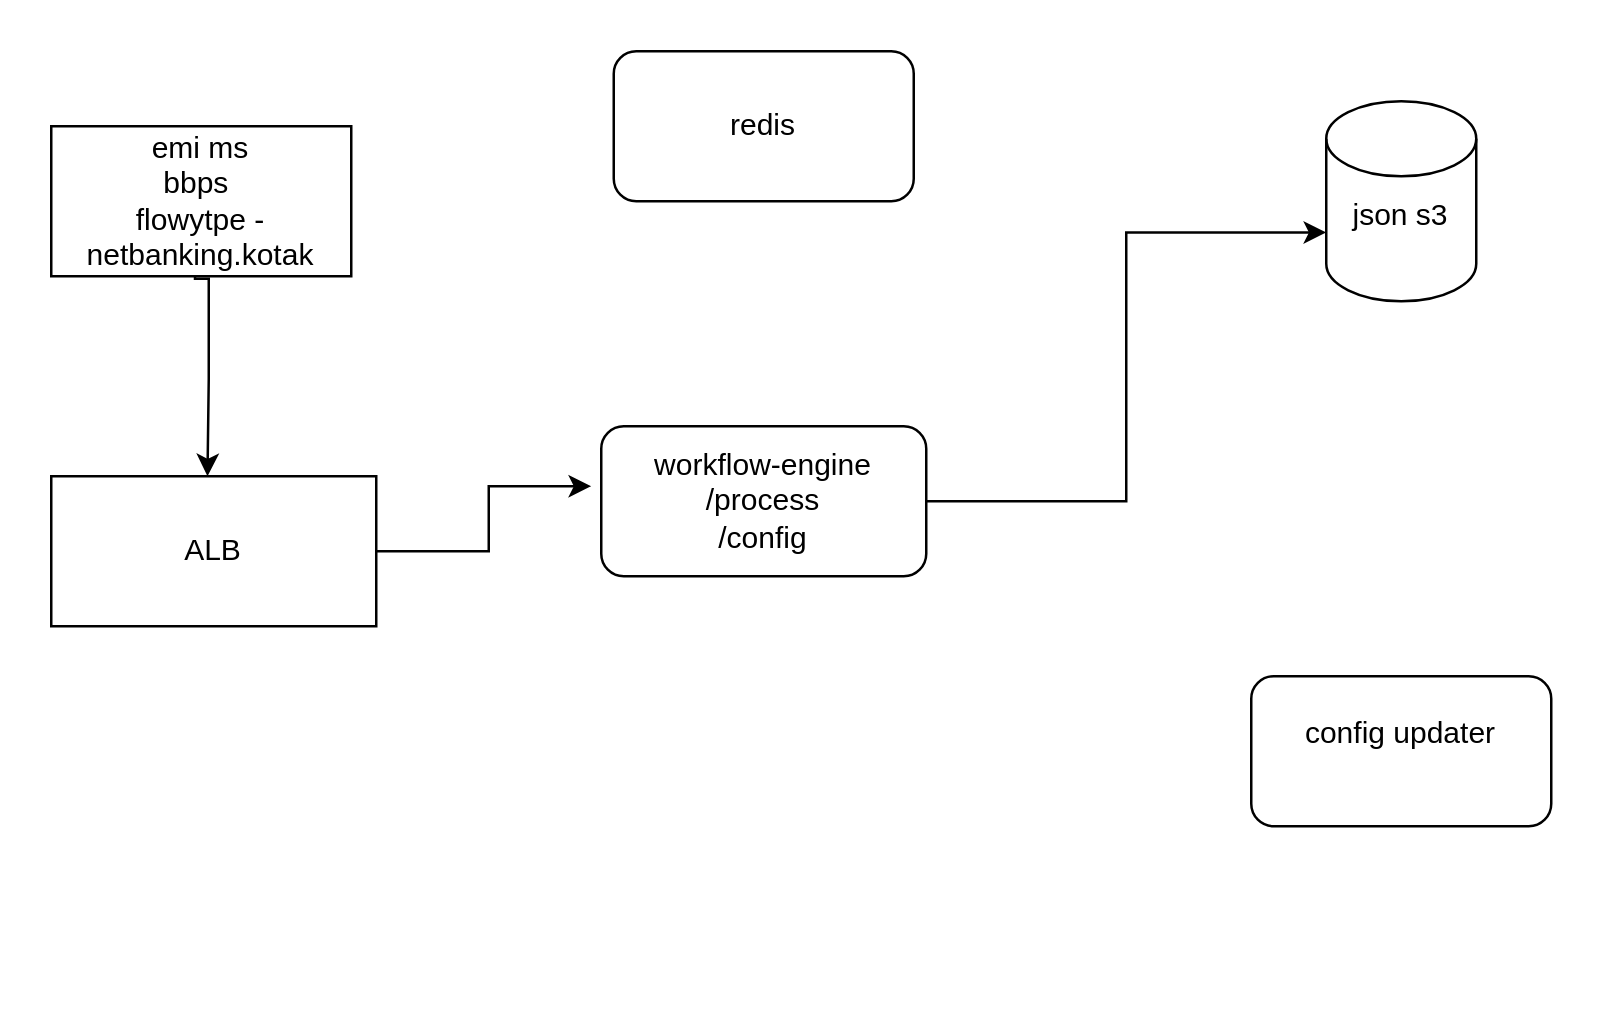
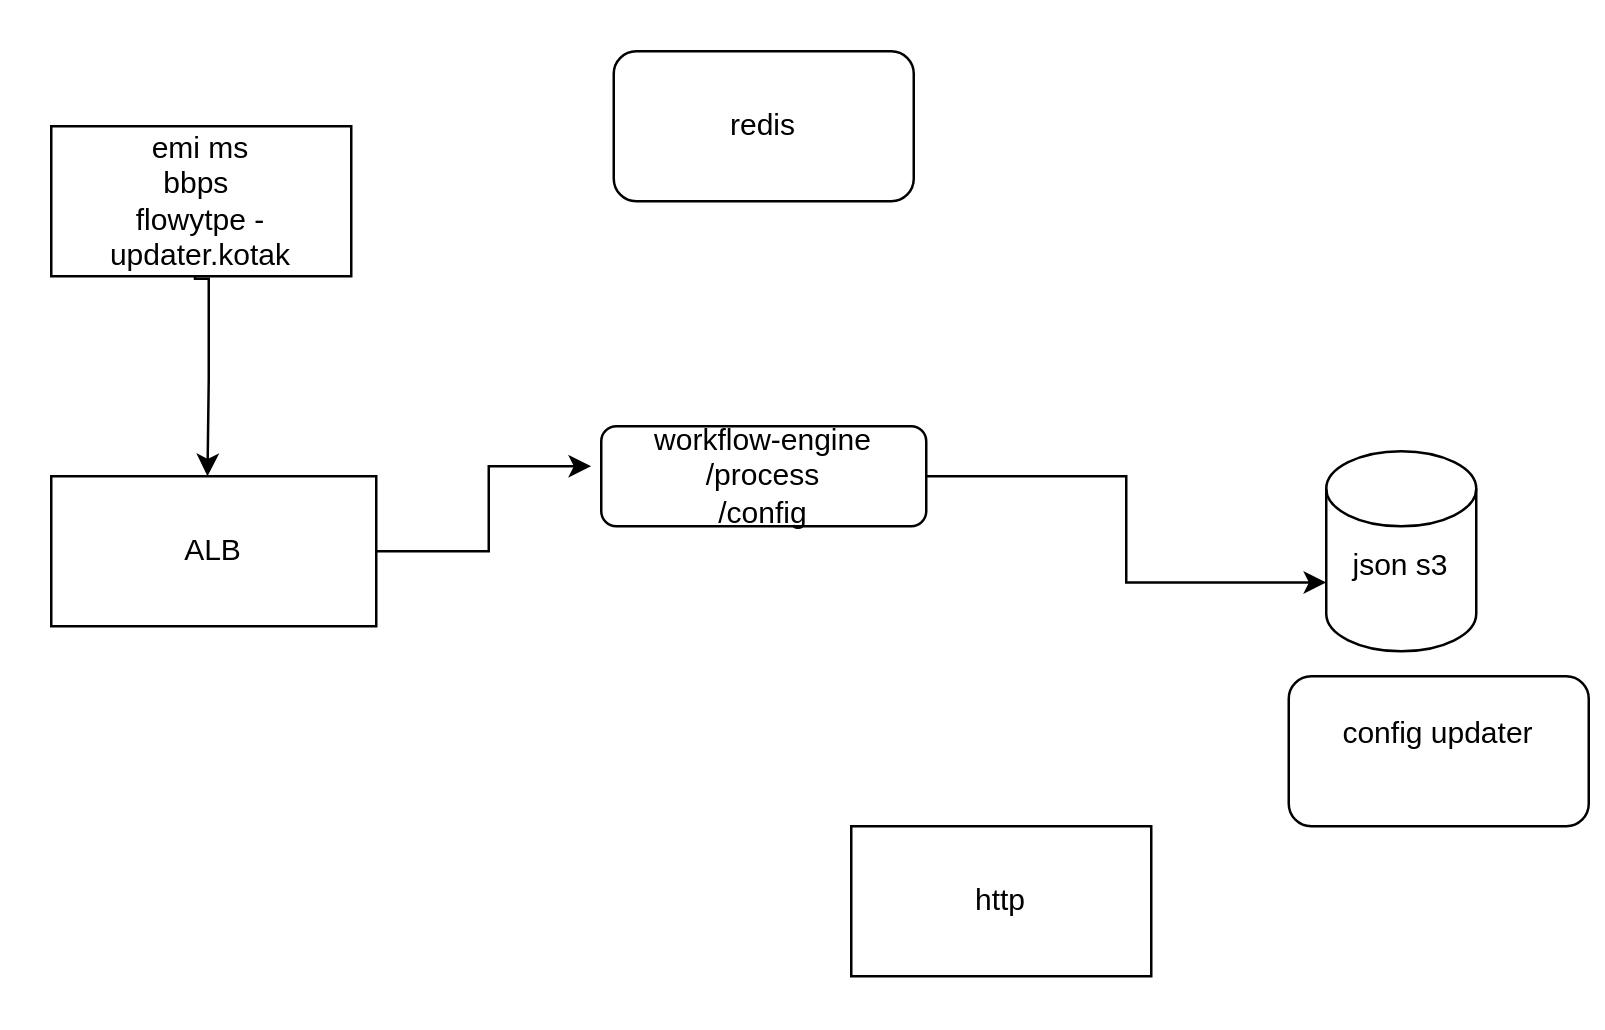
(201, 201) -> (201, 201)
(1401, 201) -> (1401, 551)
(764, 501) -> (764, 476)
(1401, 751) -> (1439, 751)
none -> (1001, 901)
